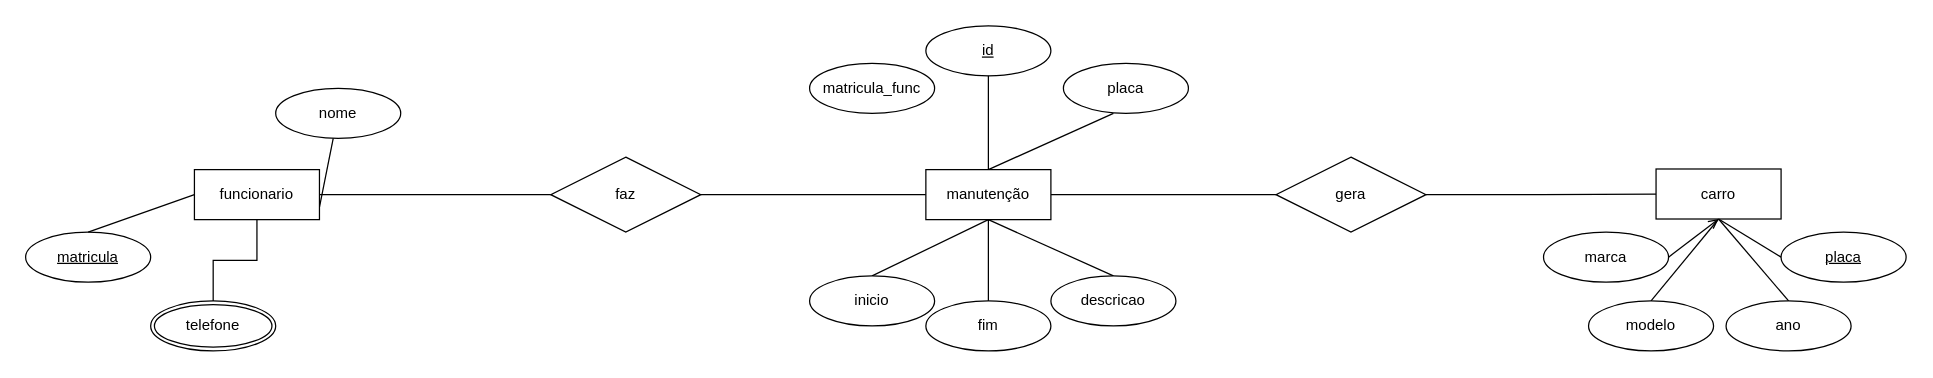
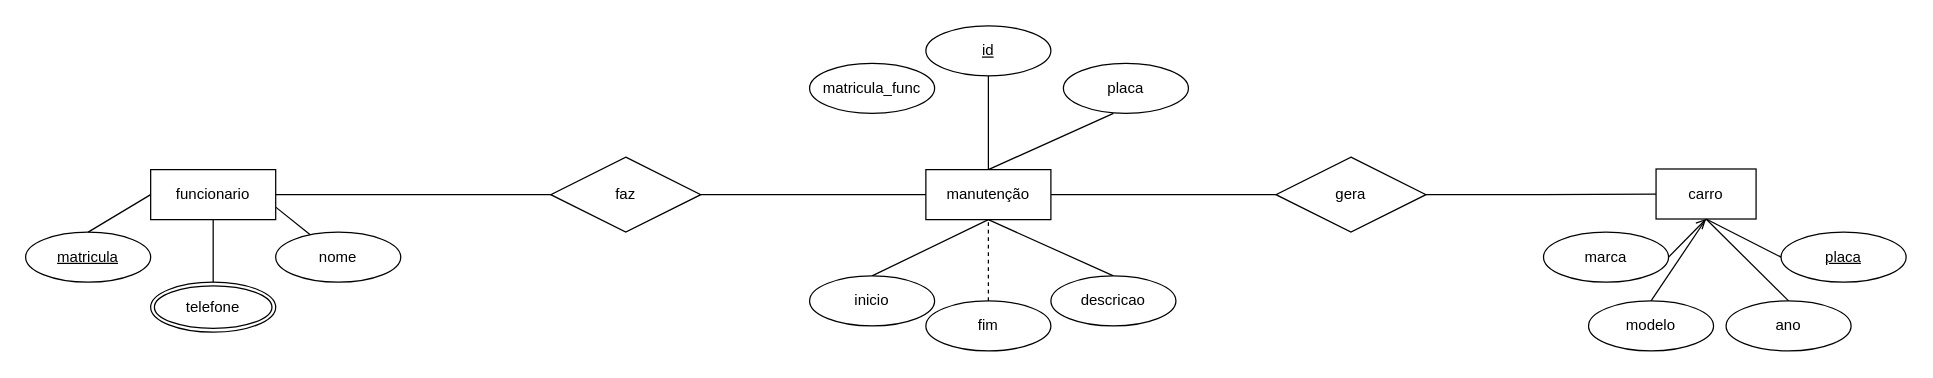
(338, 113) -> (338, 257)
(257, 194) -> (213, 194)
(1718, 194) -> (1706, 194)
(988, 261) -> (988, 261)
(213, 326) -> (213, 307)
